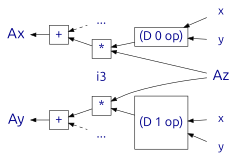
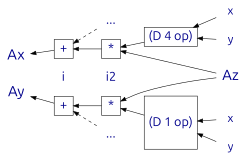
(161, 37) -> (171, 37)
none -> (64, 77)
(102, 77) -> (111, 77)
